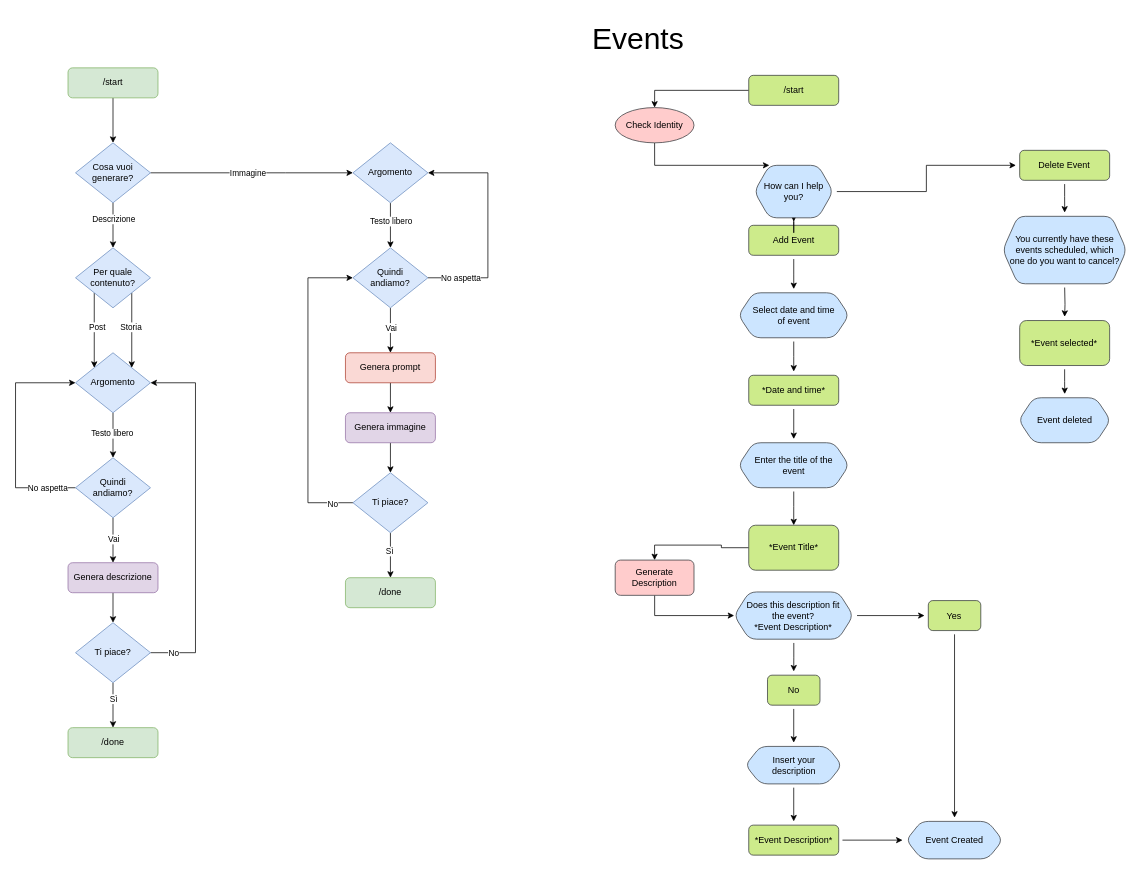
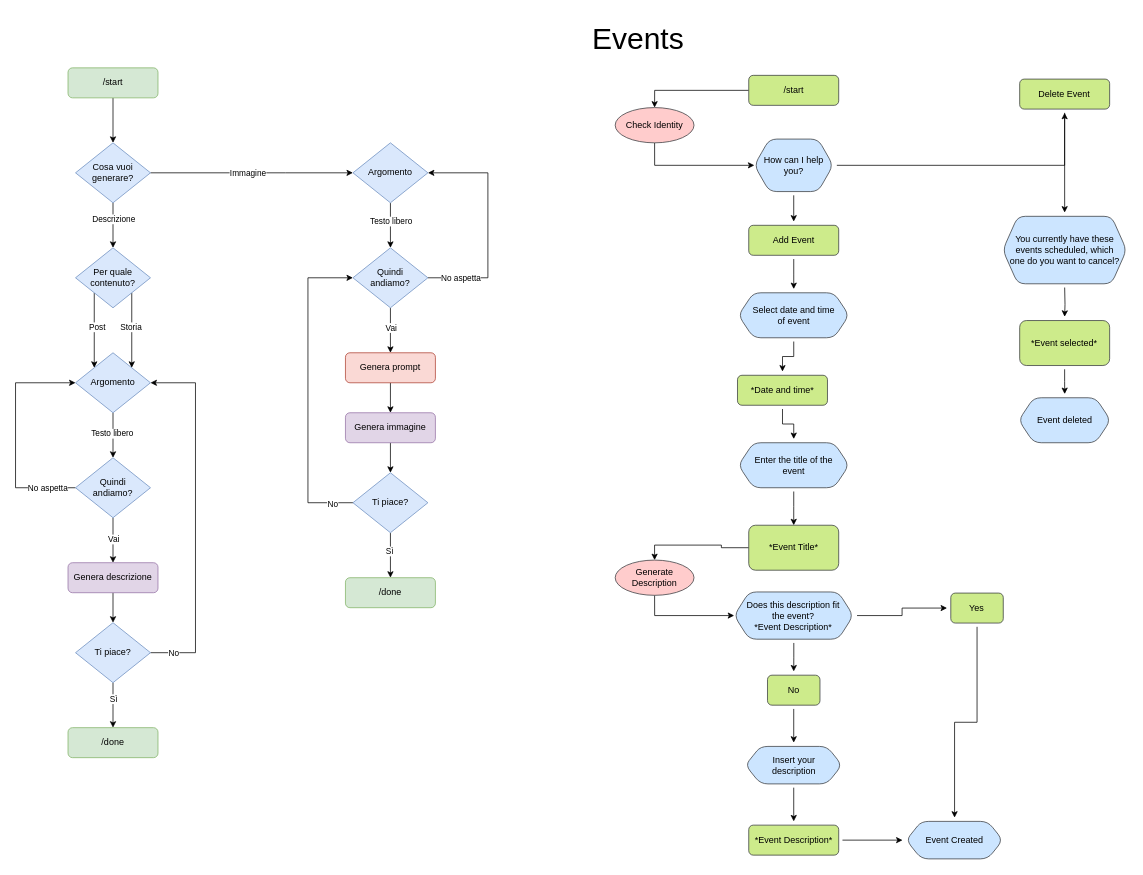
(1065, 165) -> (1065, 94)
(794, 192) -> (794, 165)
(794, 390) -> (783, 390)
(655, 578) -> (655, 578)
(955, 616) -> (977, 608)
